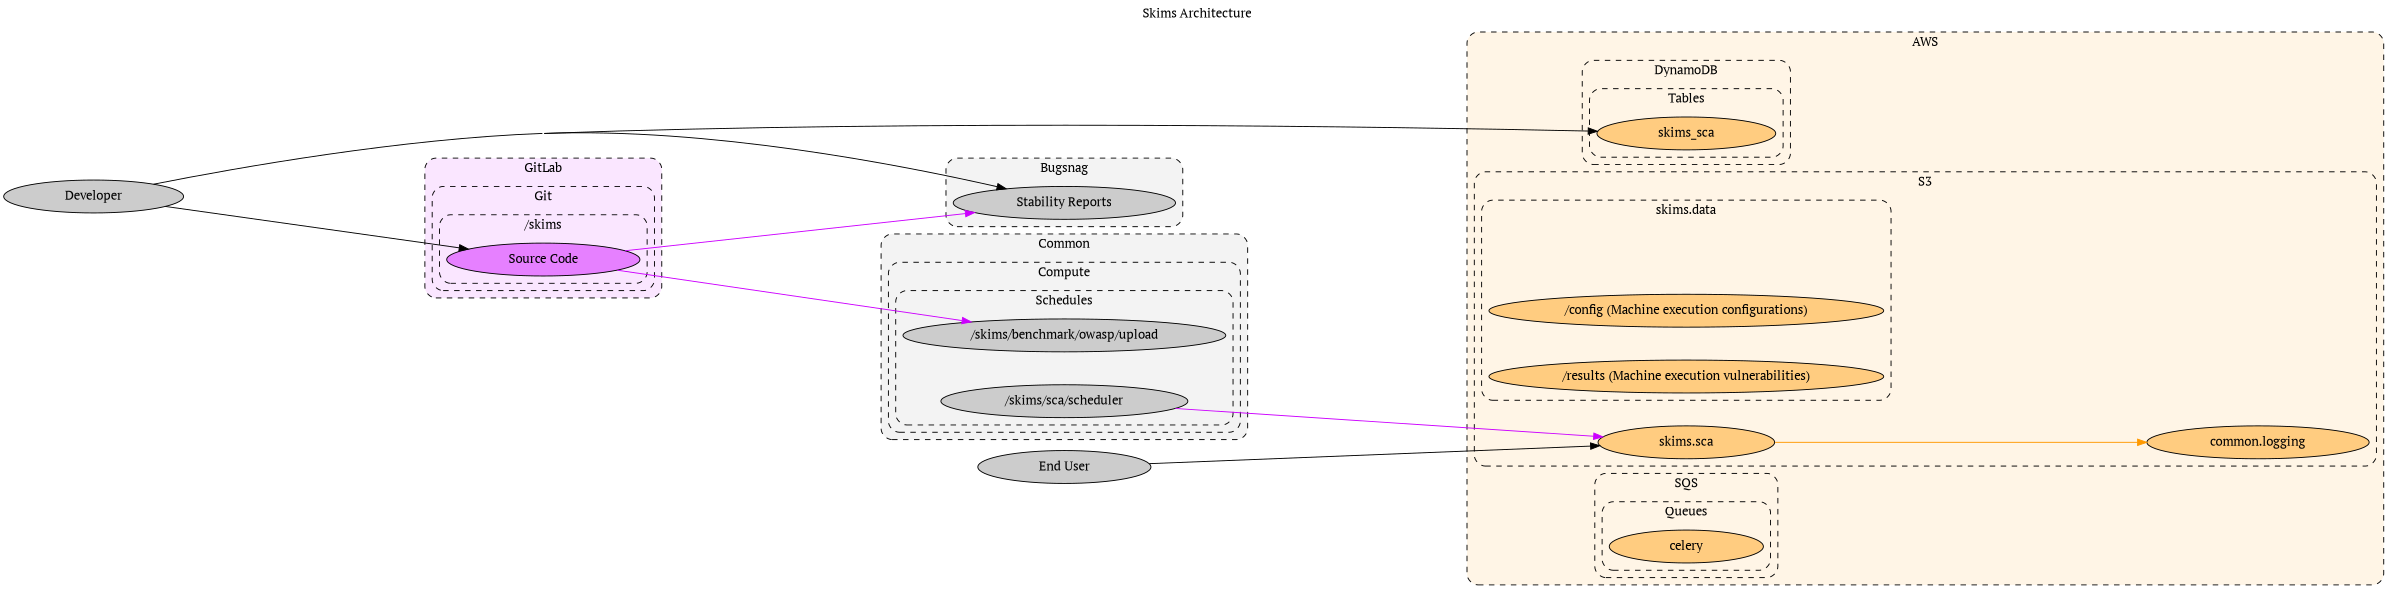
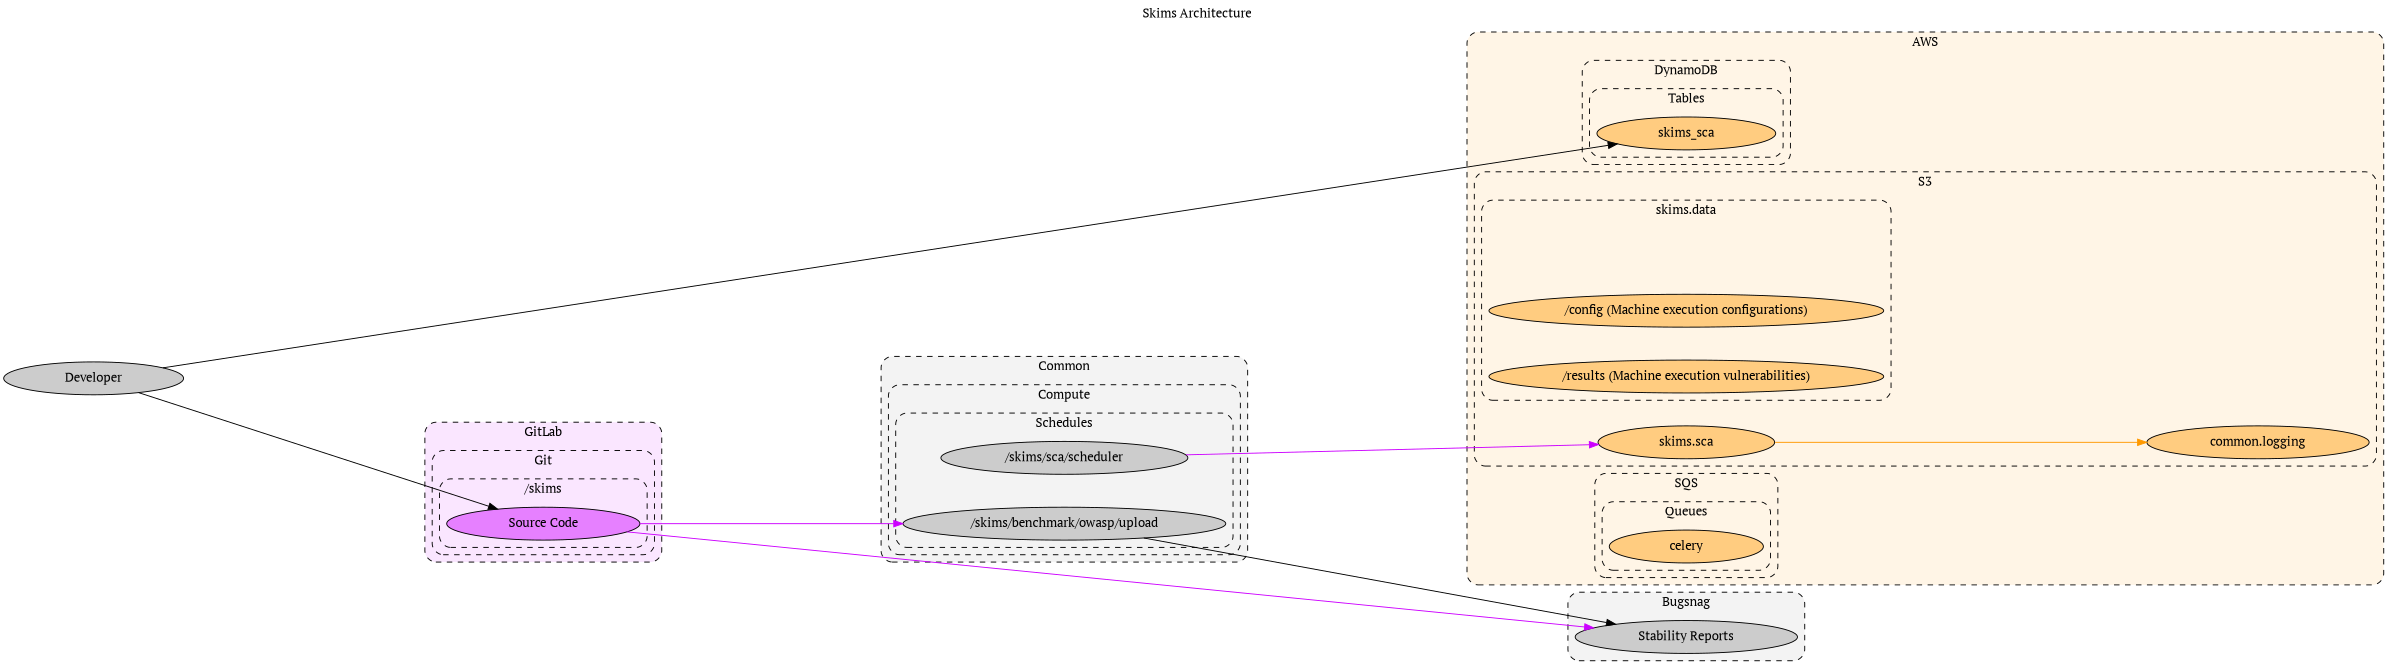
(347, 152) -> (1375, 580)
(1064, 467) -> none
